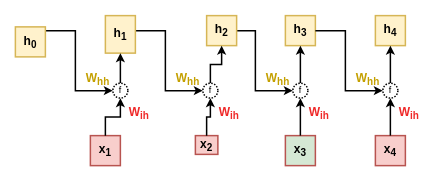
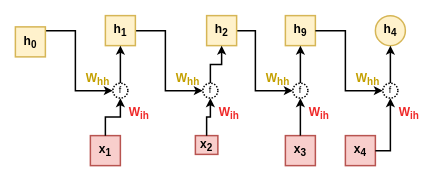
(300, 30) -> (300, 30)
(390, 30) -> (390, 30)
(120, 34) -> (120, 30)
(300, 150) -> (300, 150)
(390, 150) -> (360, 150)
